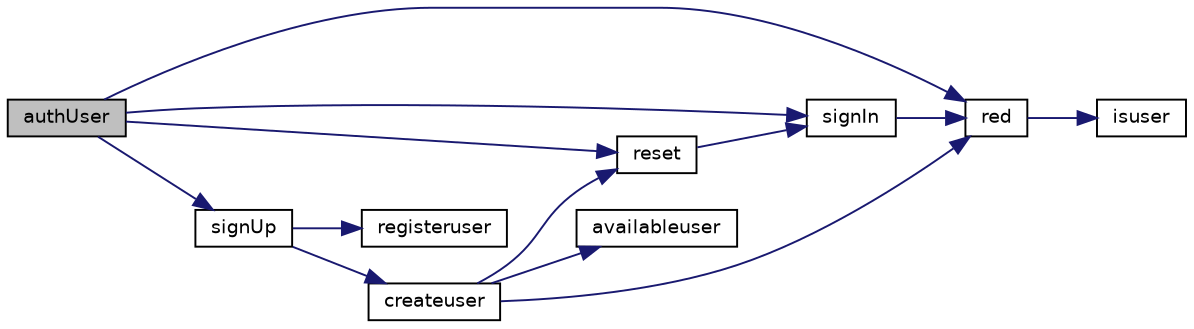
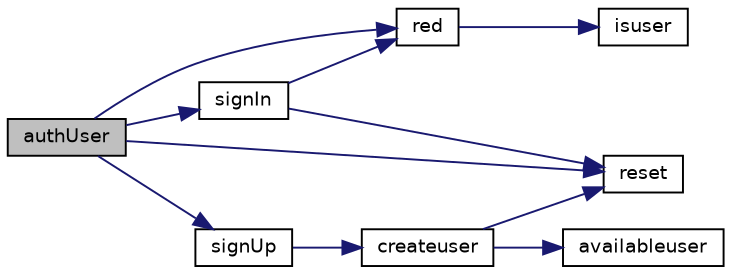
(742, 139) -> (437, 136)
(434, 228) -> none
(740, 264) -> none
